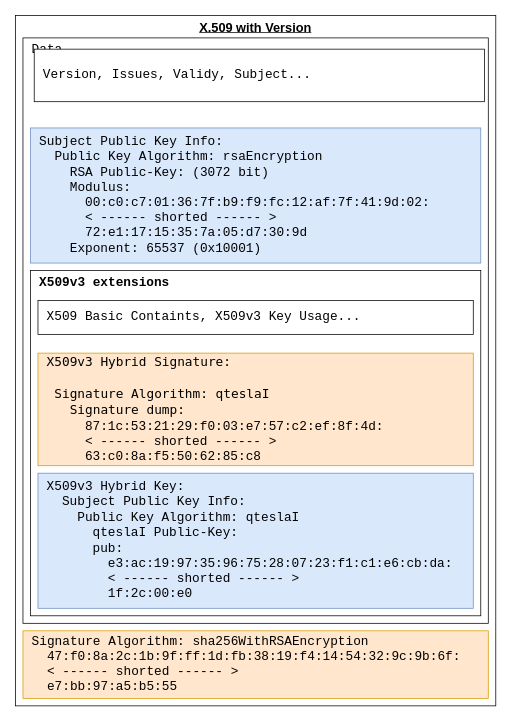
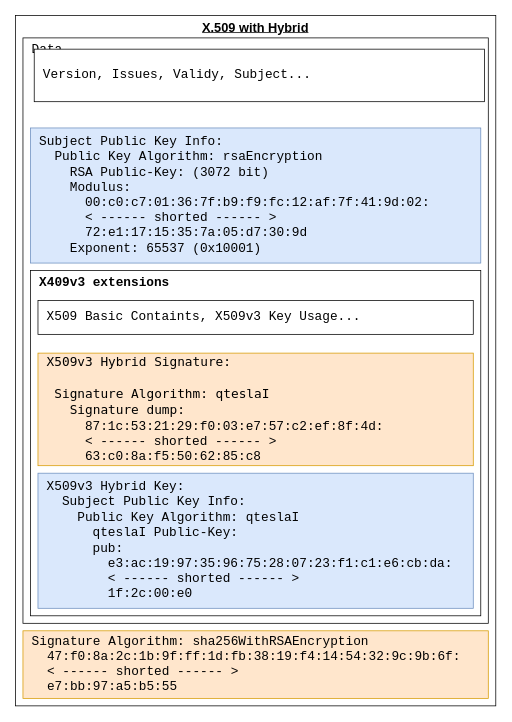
(255, 28) -> (255, 28)
(97, 283) -> (97, 283)
